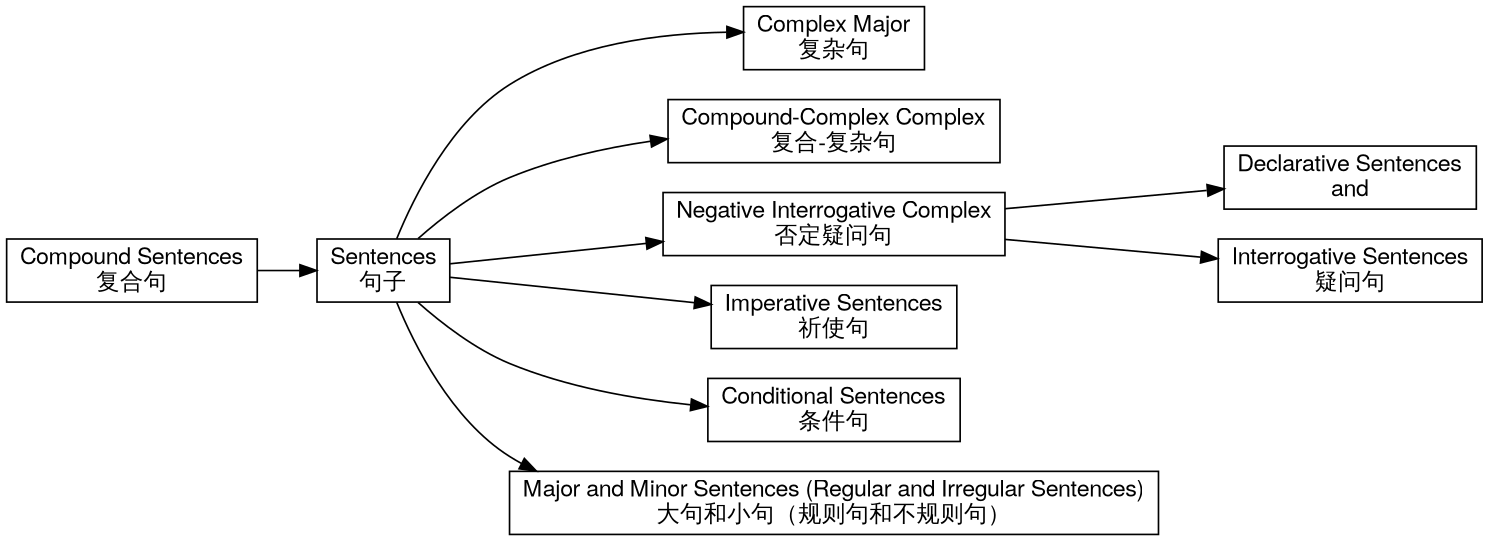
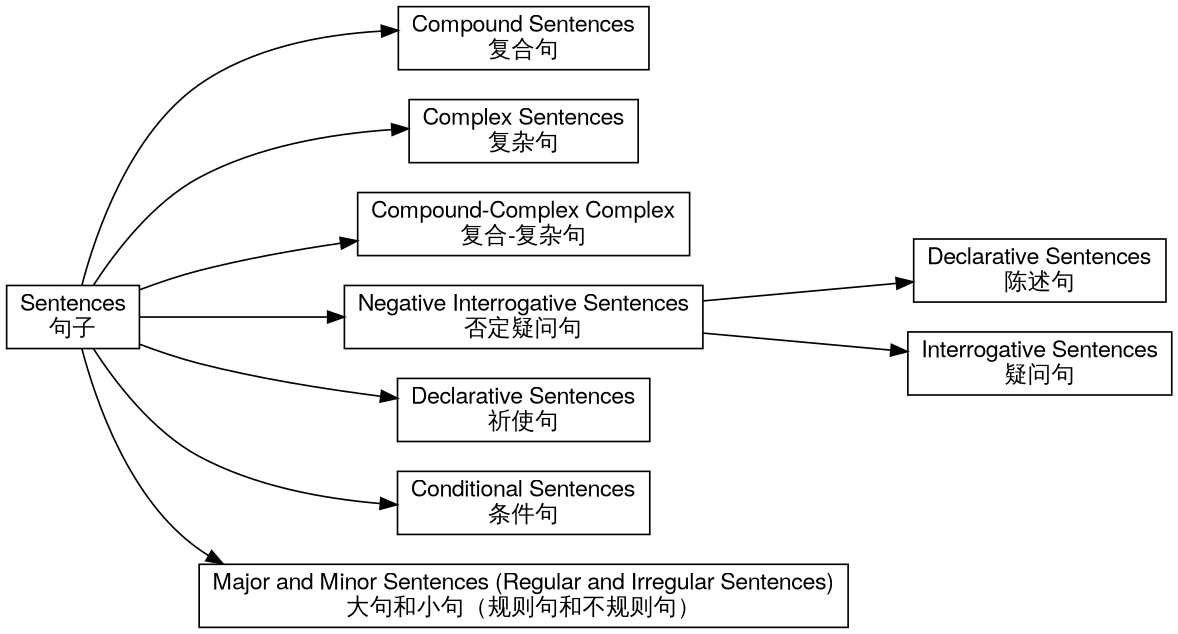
(834, 38) -> (524, 131)
(1350, 178) -> (1040, 271)
(834, 224) -> (524, 317)
(279, 271) -> (182, 99)
(834, 317) -> (524, 410)
